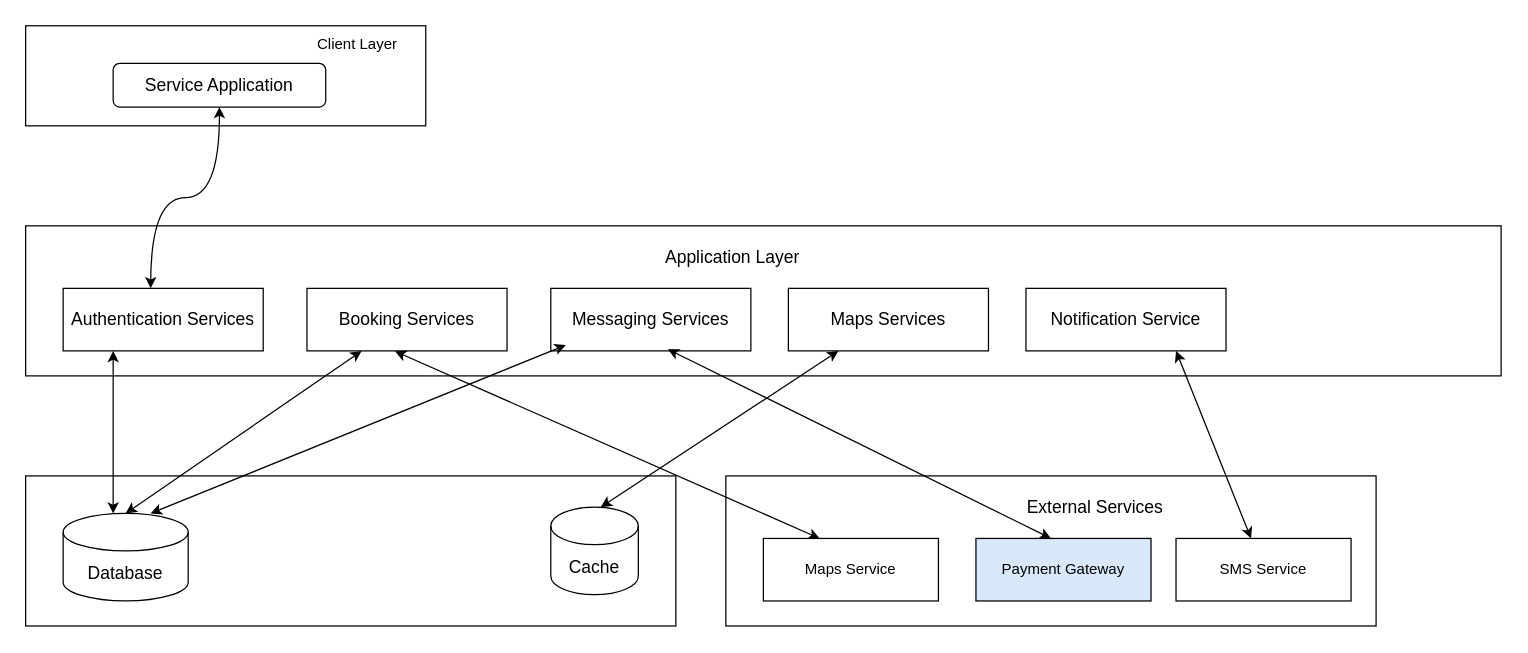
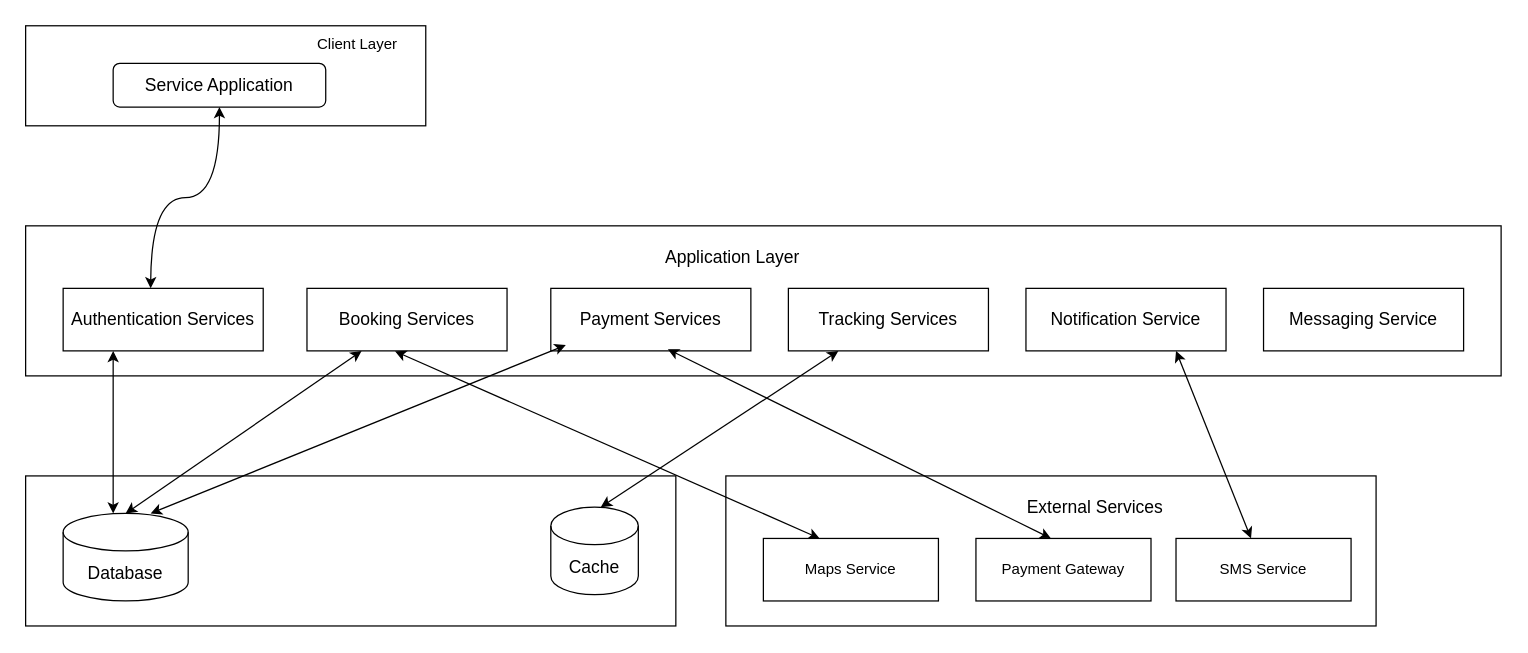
(651, 319) -> (651, 319)
(888, 319) -> (888, 319)
none -> (1363, 319)
(1063, 569) -> (1063, 569)
